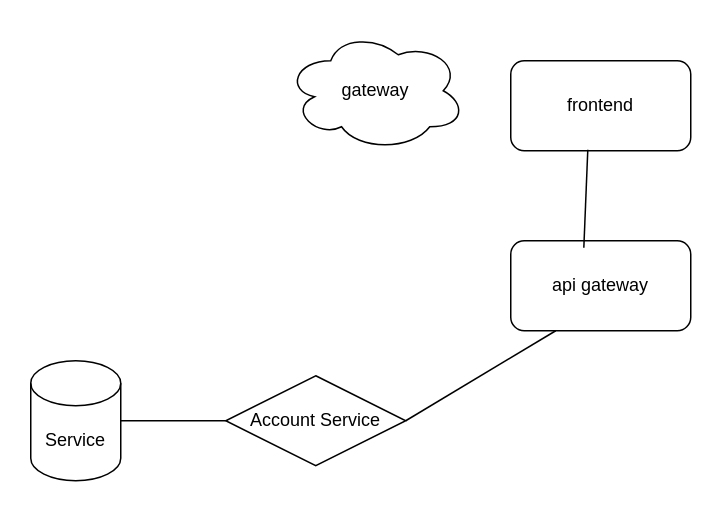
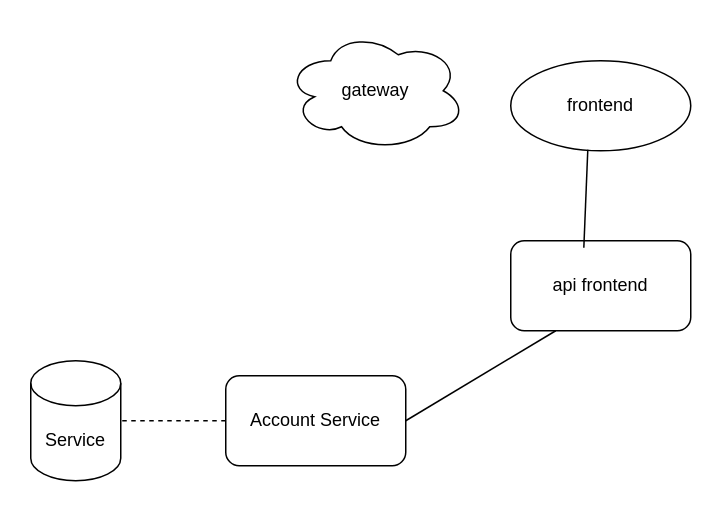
(601, 106) -> (601, 106)
(601, 286) -> (601, 286)
(176, 421) -> (176, 421)
(316, 421) -> (316, 421)
